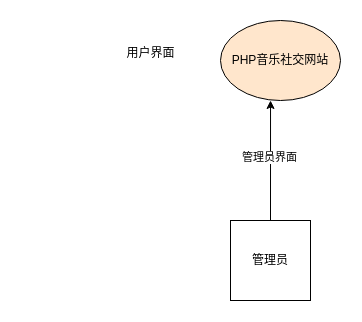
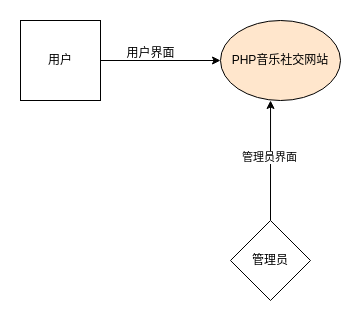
none -> (61, 61)
none -> (157, 61)
(271, 261) -> (271, 261)
